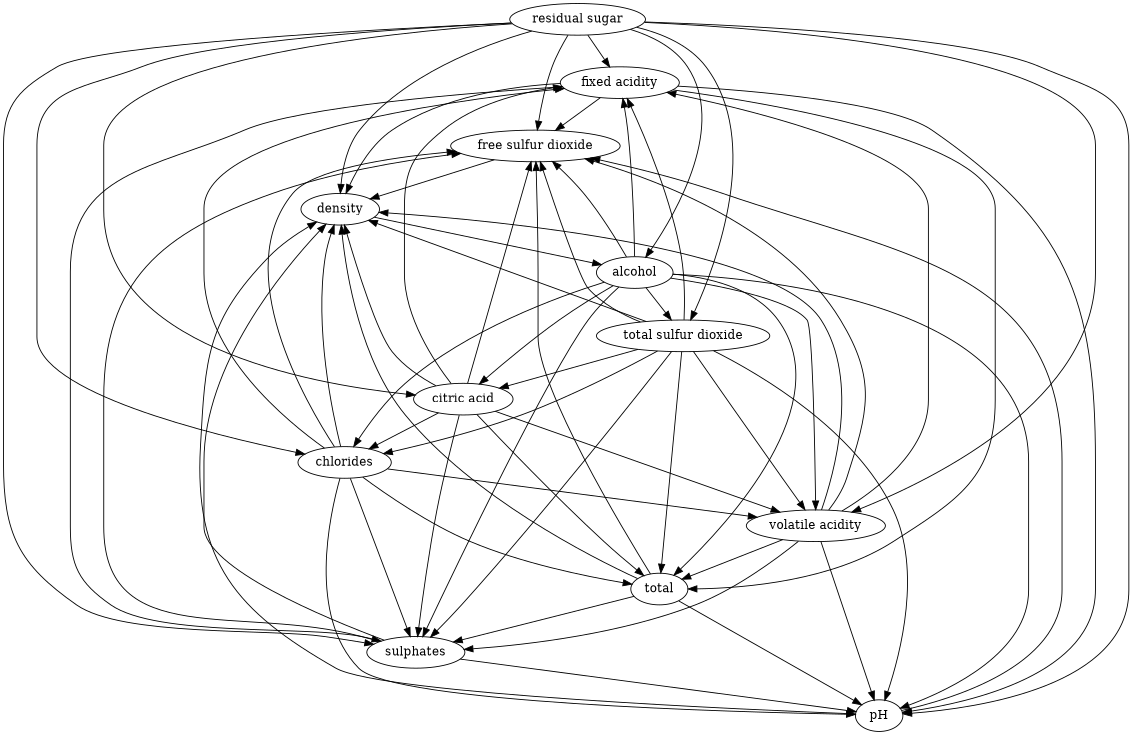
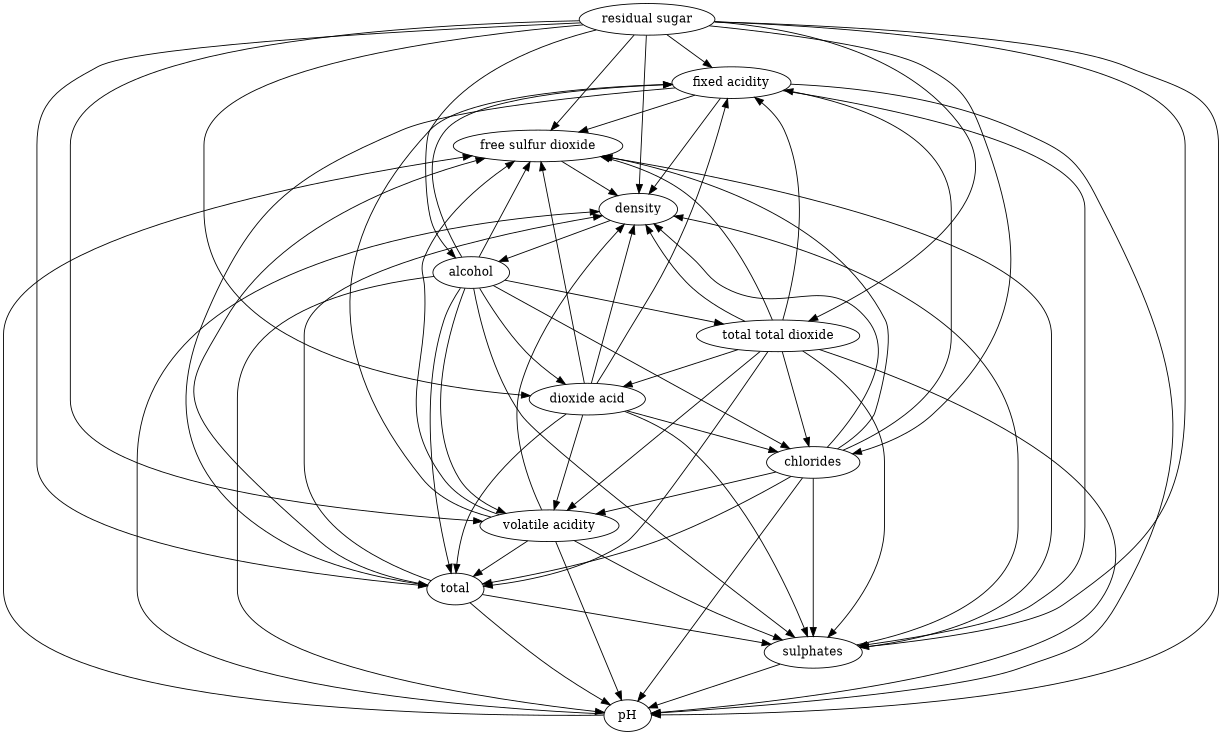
none -> (37, 216)
(683, 336) -> (778, 336)
(463, 399) -> (587, 399)
